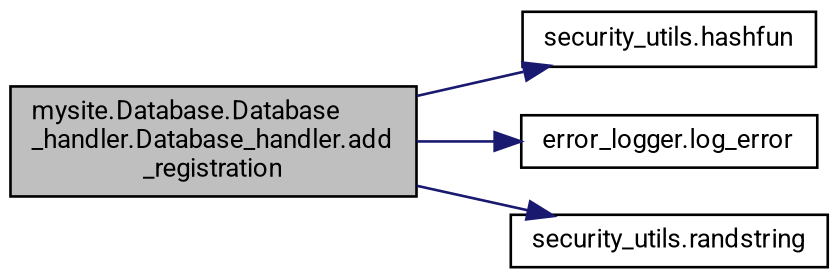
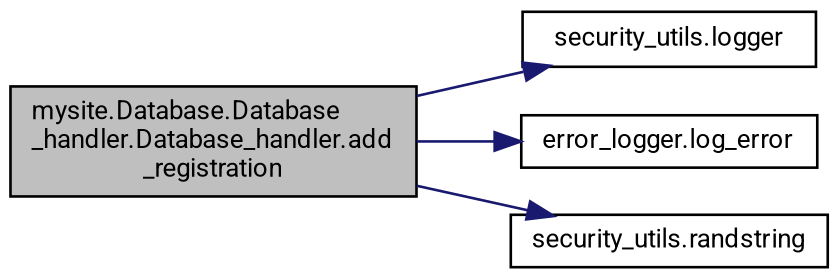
(669, 39) -> (669, 39)
